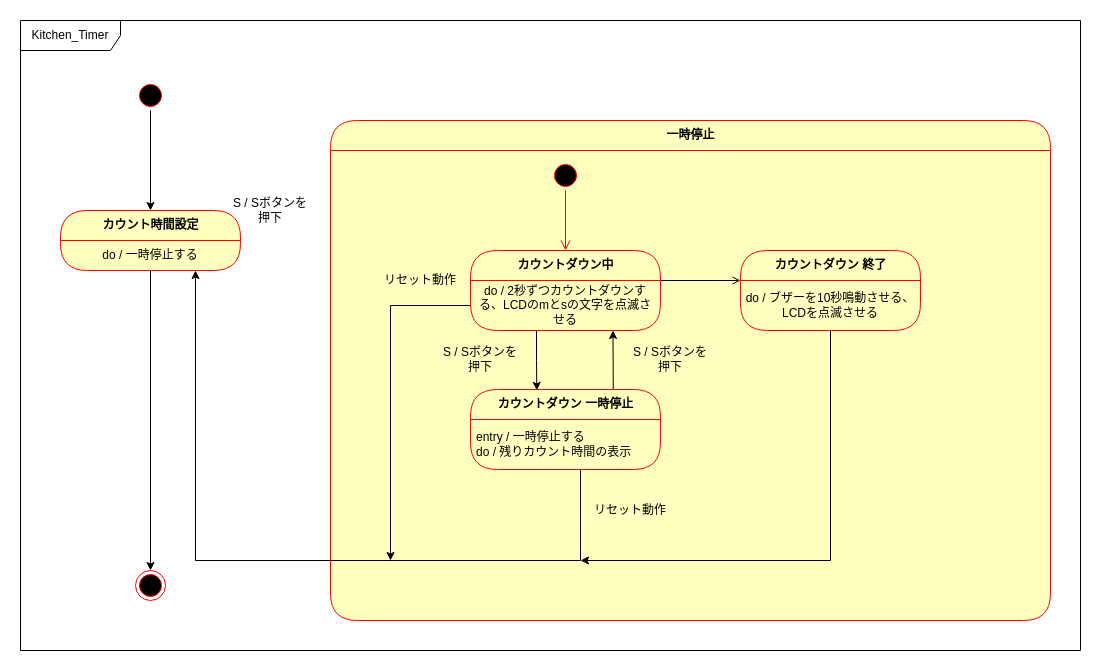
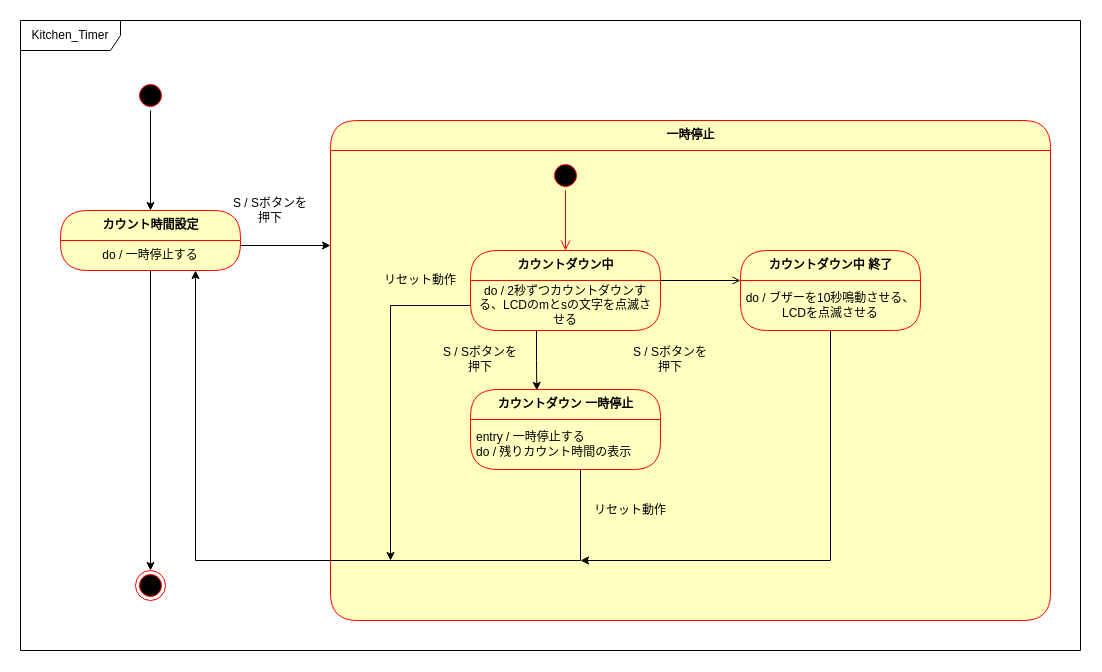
none -> (281, 246)
(831, 266) -> (831, 266)
(613, 364) -> none
